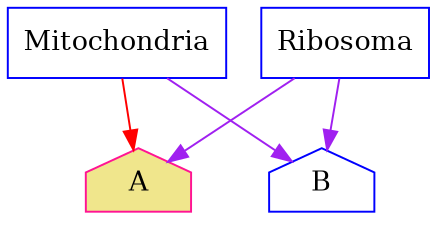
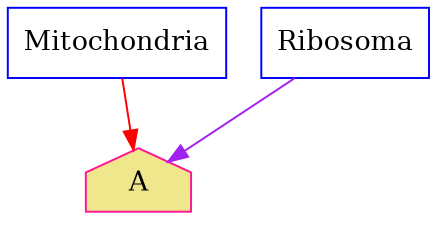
(322, 183) -> none
